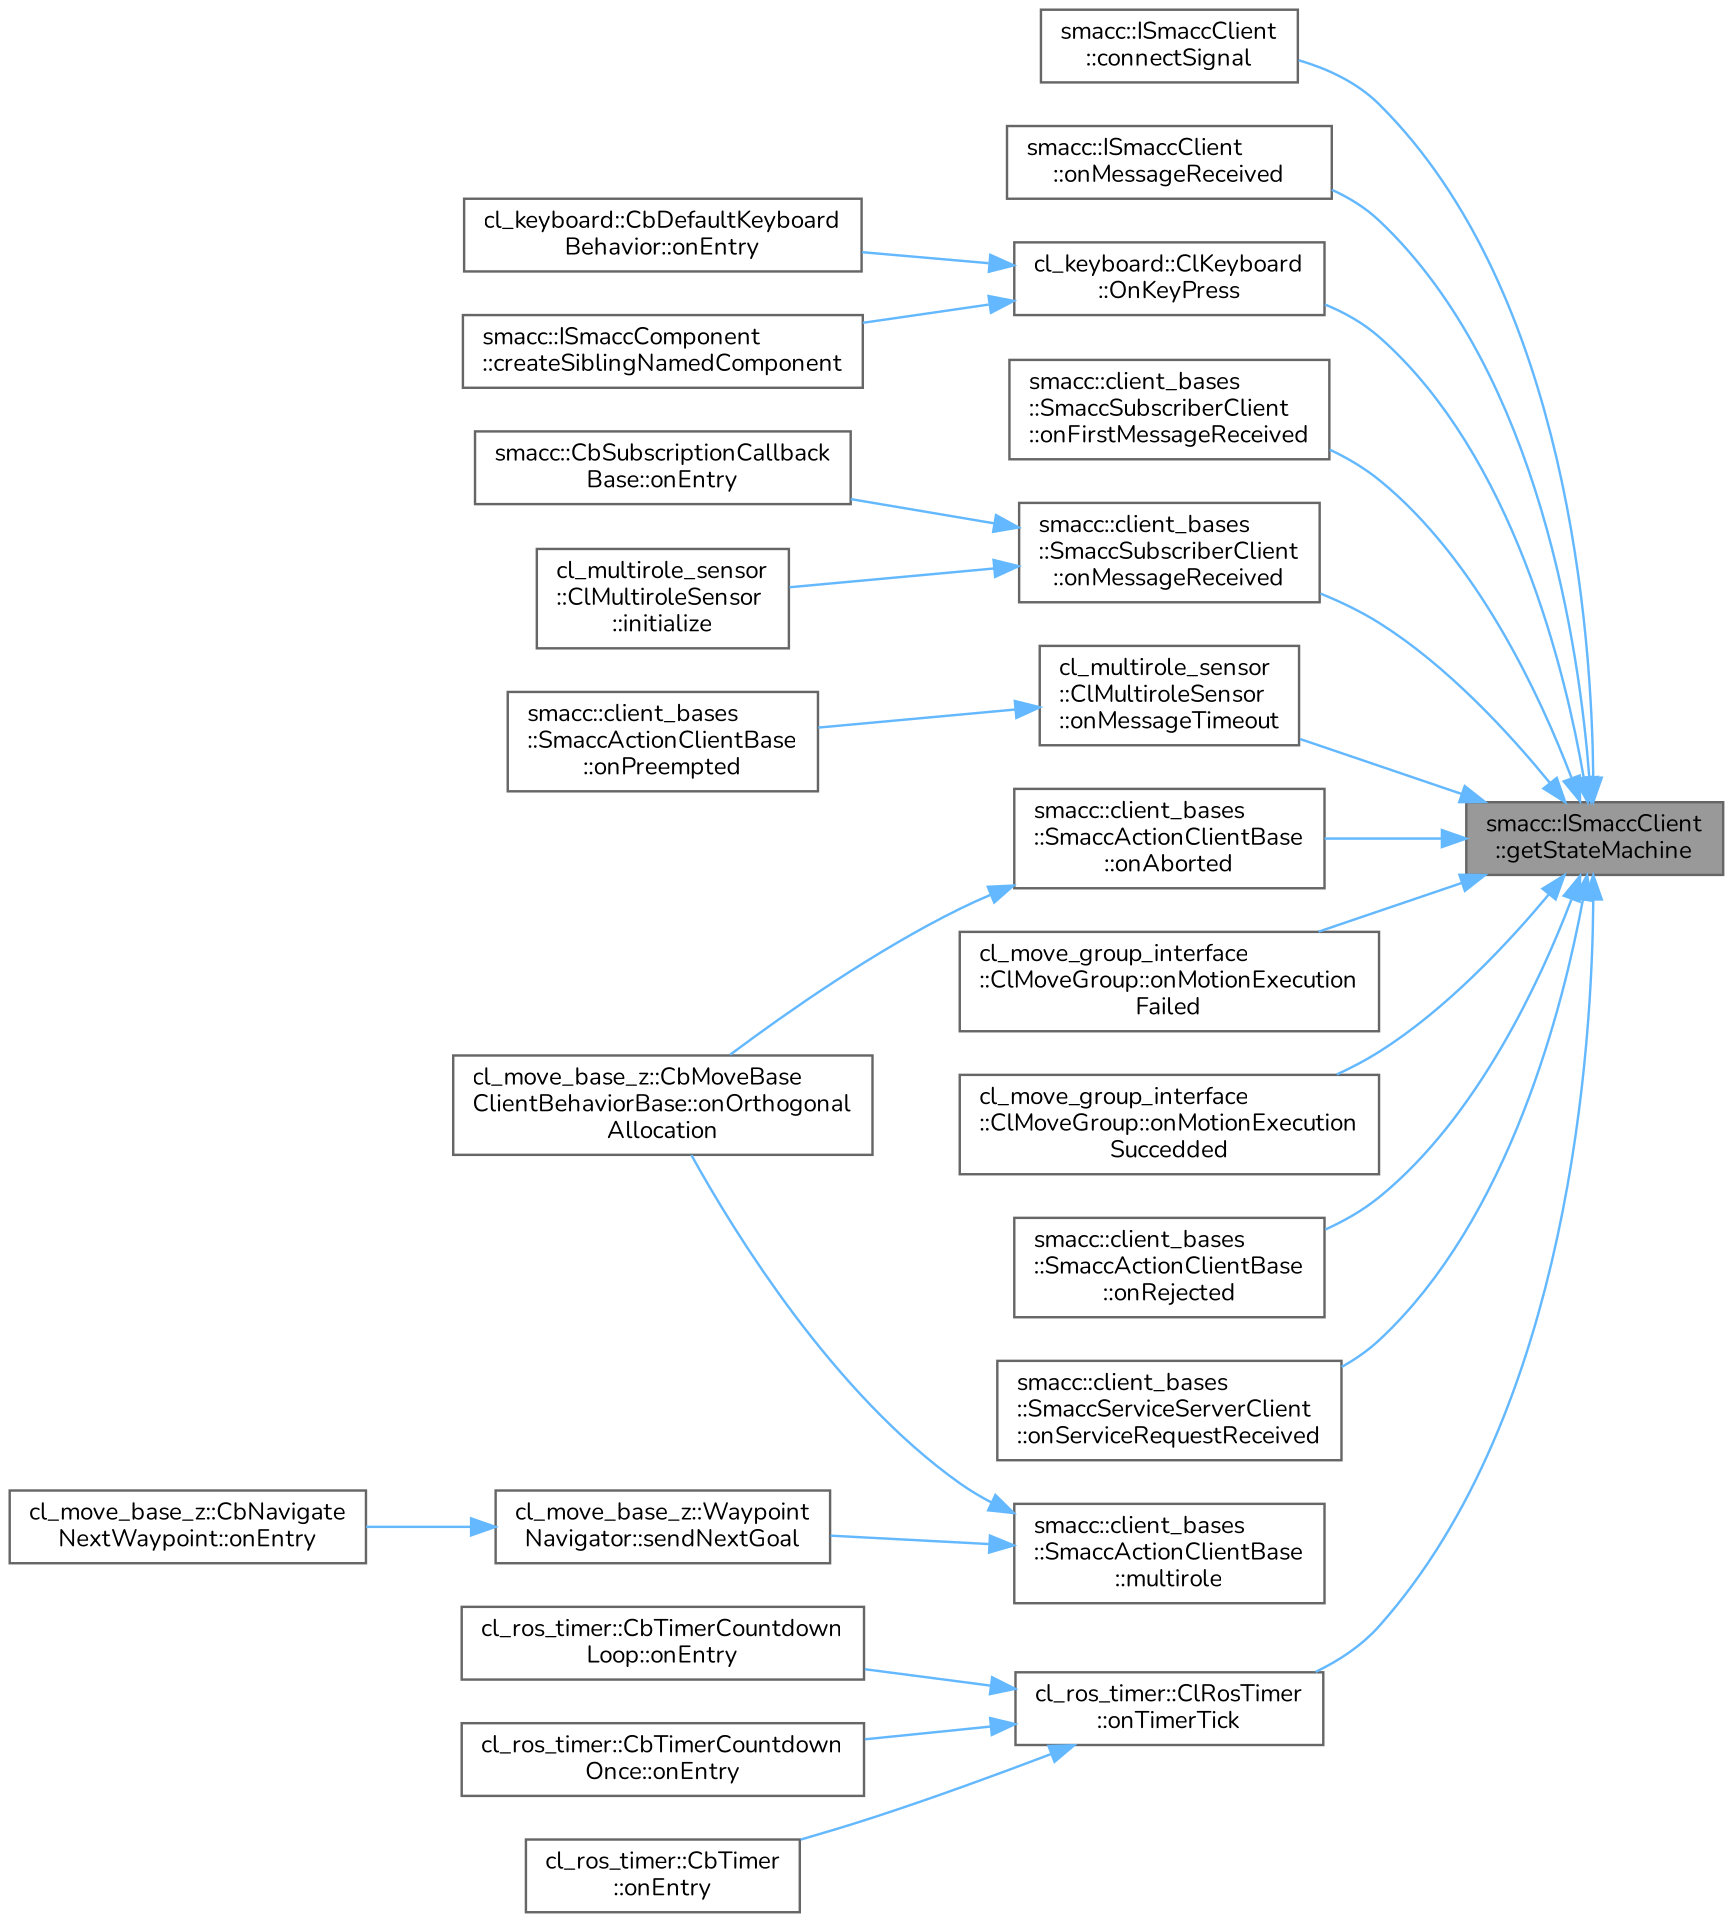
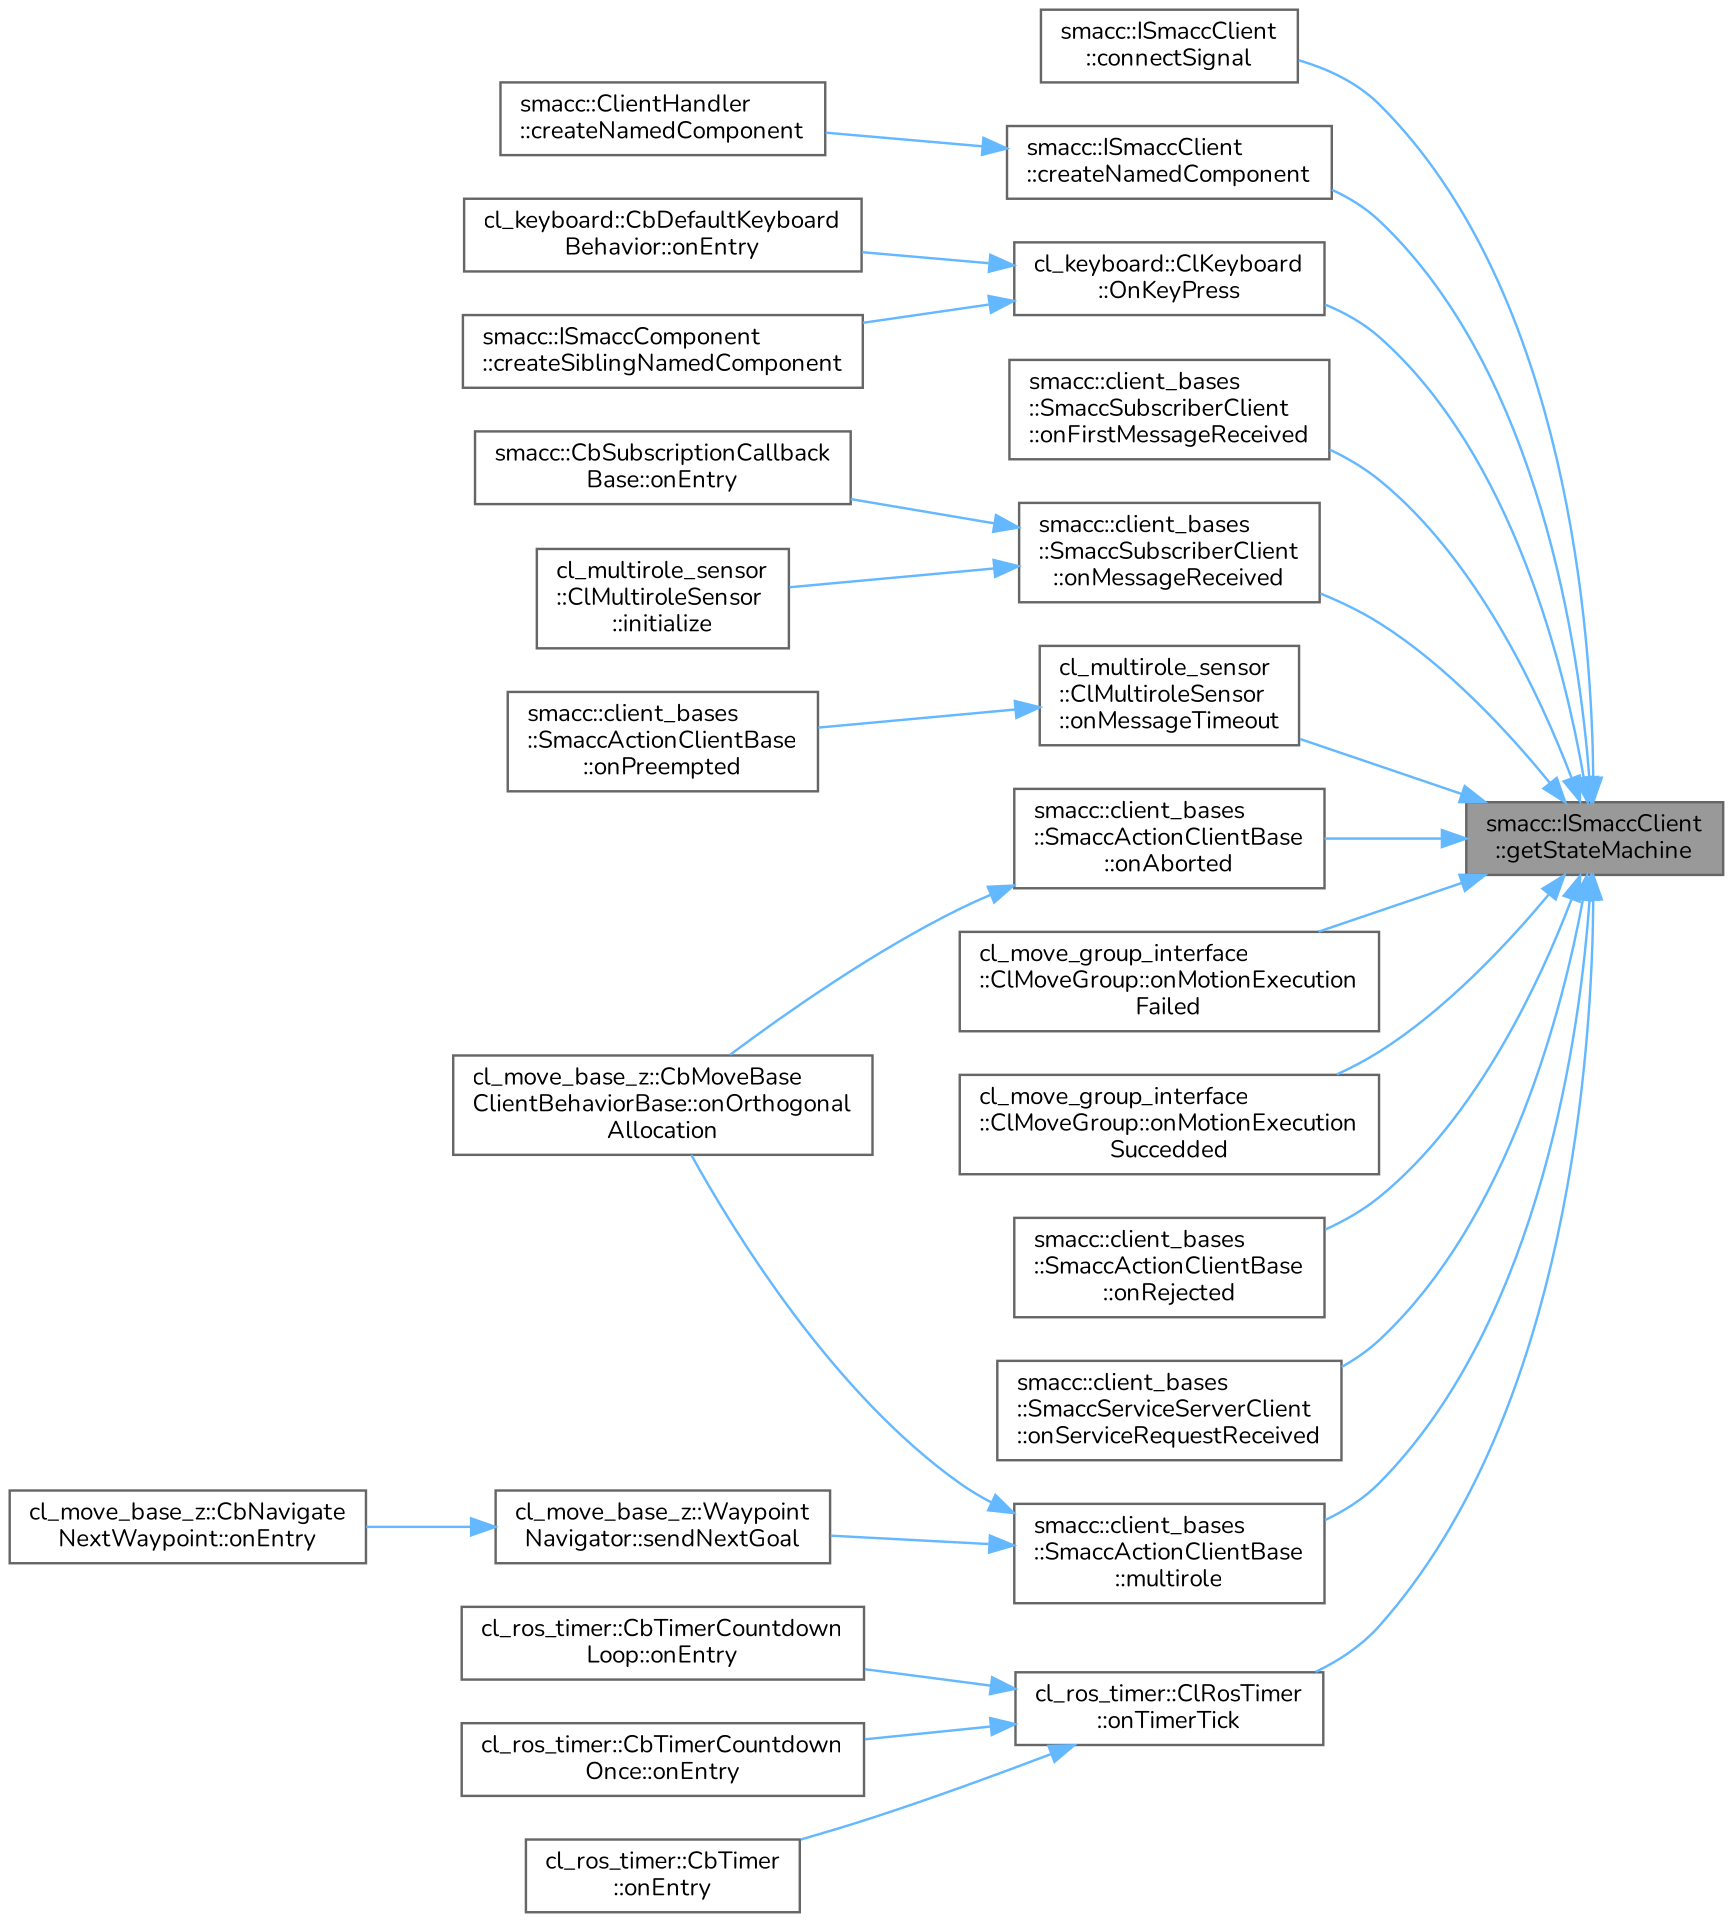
none -> (663, 119)
(1169, 162) -> (1169, 162)
none -> (1521, 1241)
